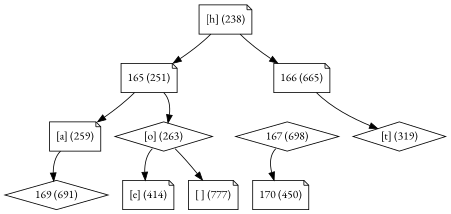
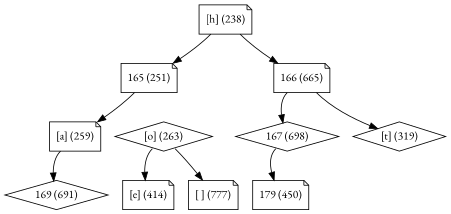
(169, 103) -> none
none -> (282, 103)
(281, 195) -> (281, 195)
